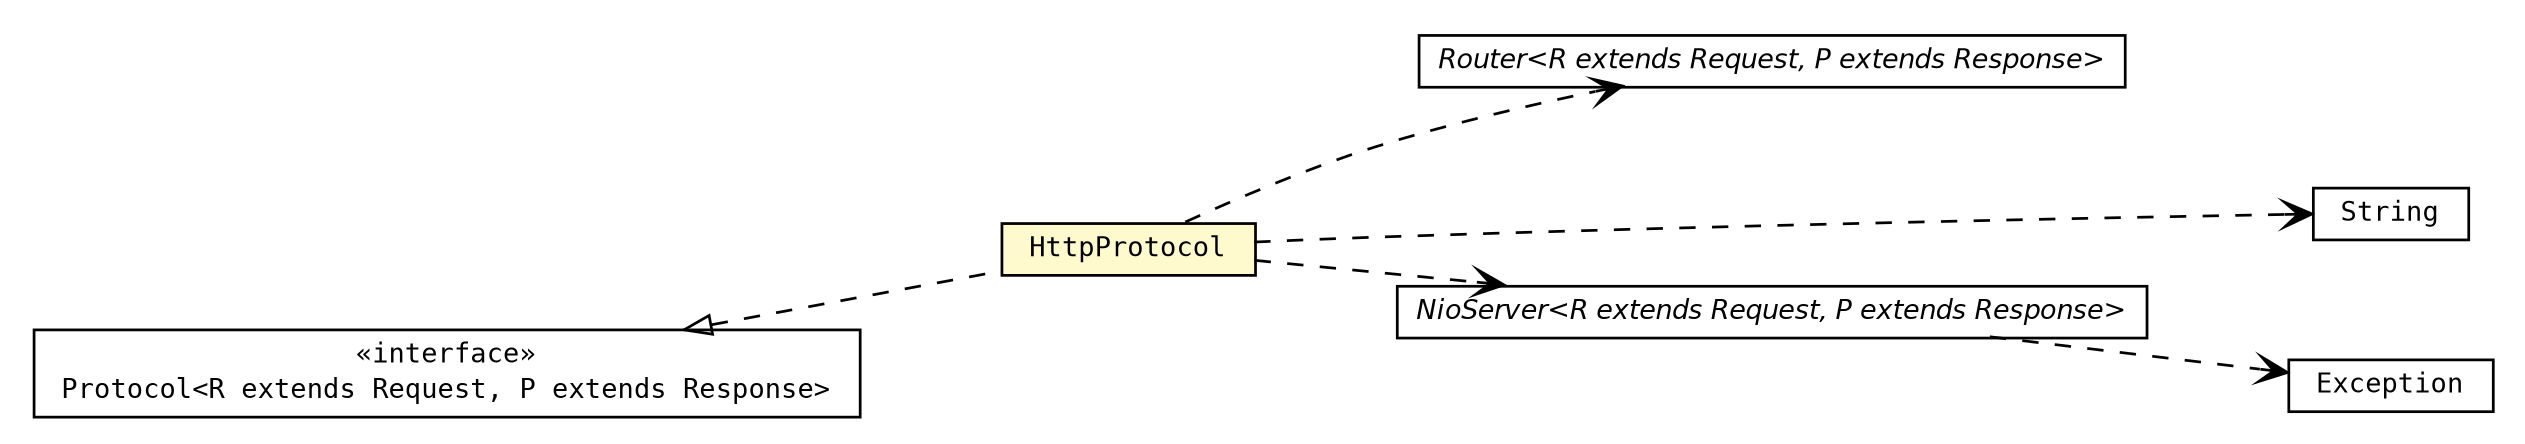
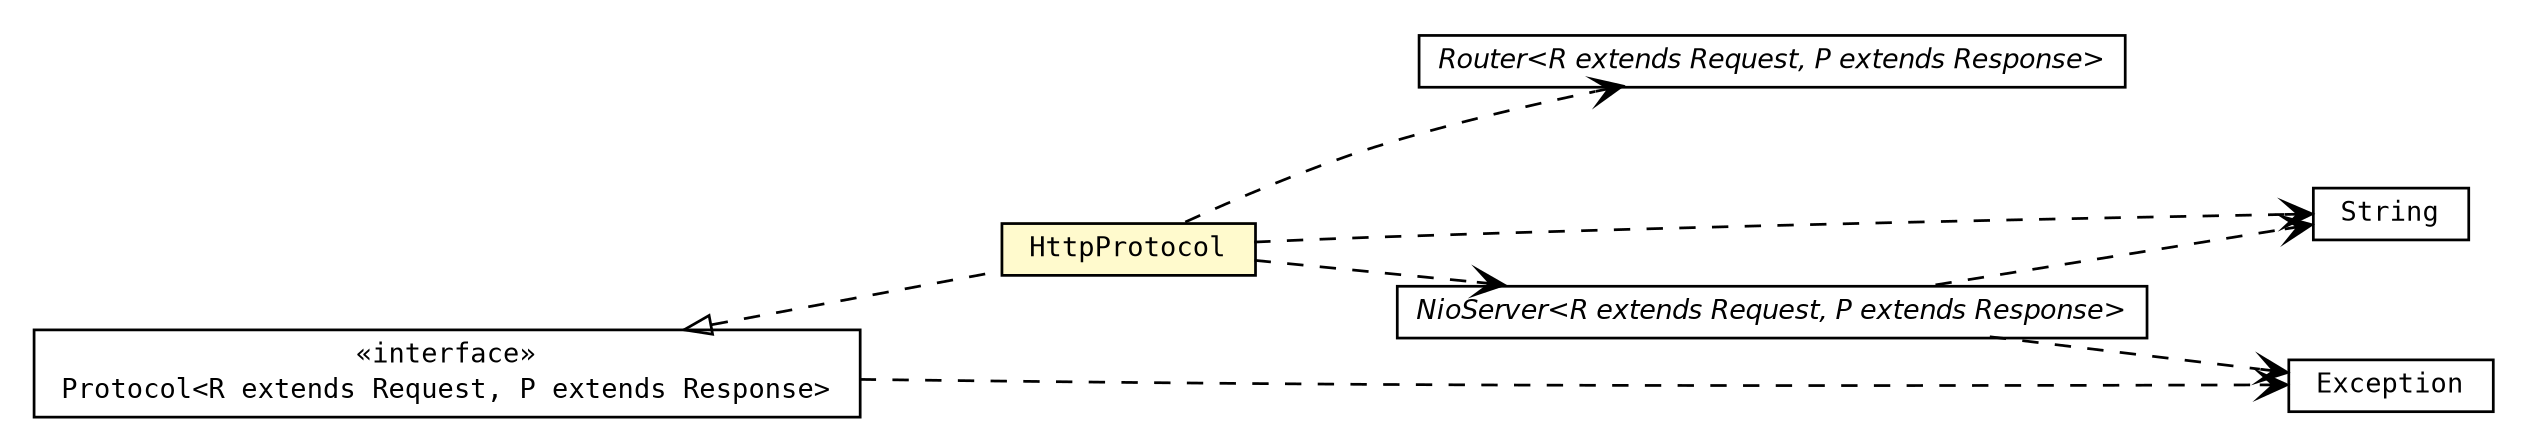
none -> (2110, 257)
none -> (1559, 385)
